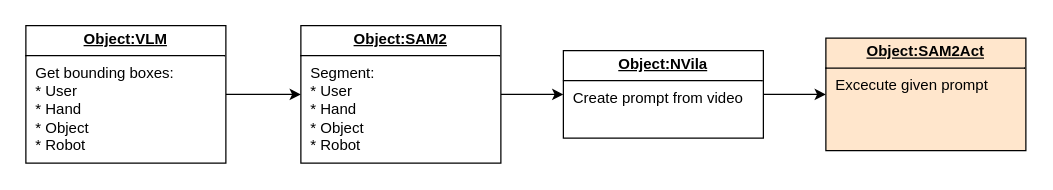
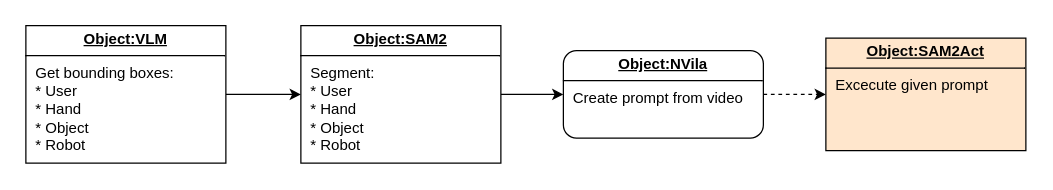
(663, 94) -> (663, 94)
(790, 94) -> (790, 94)
